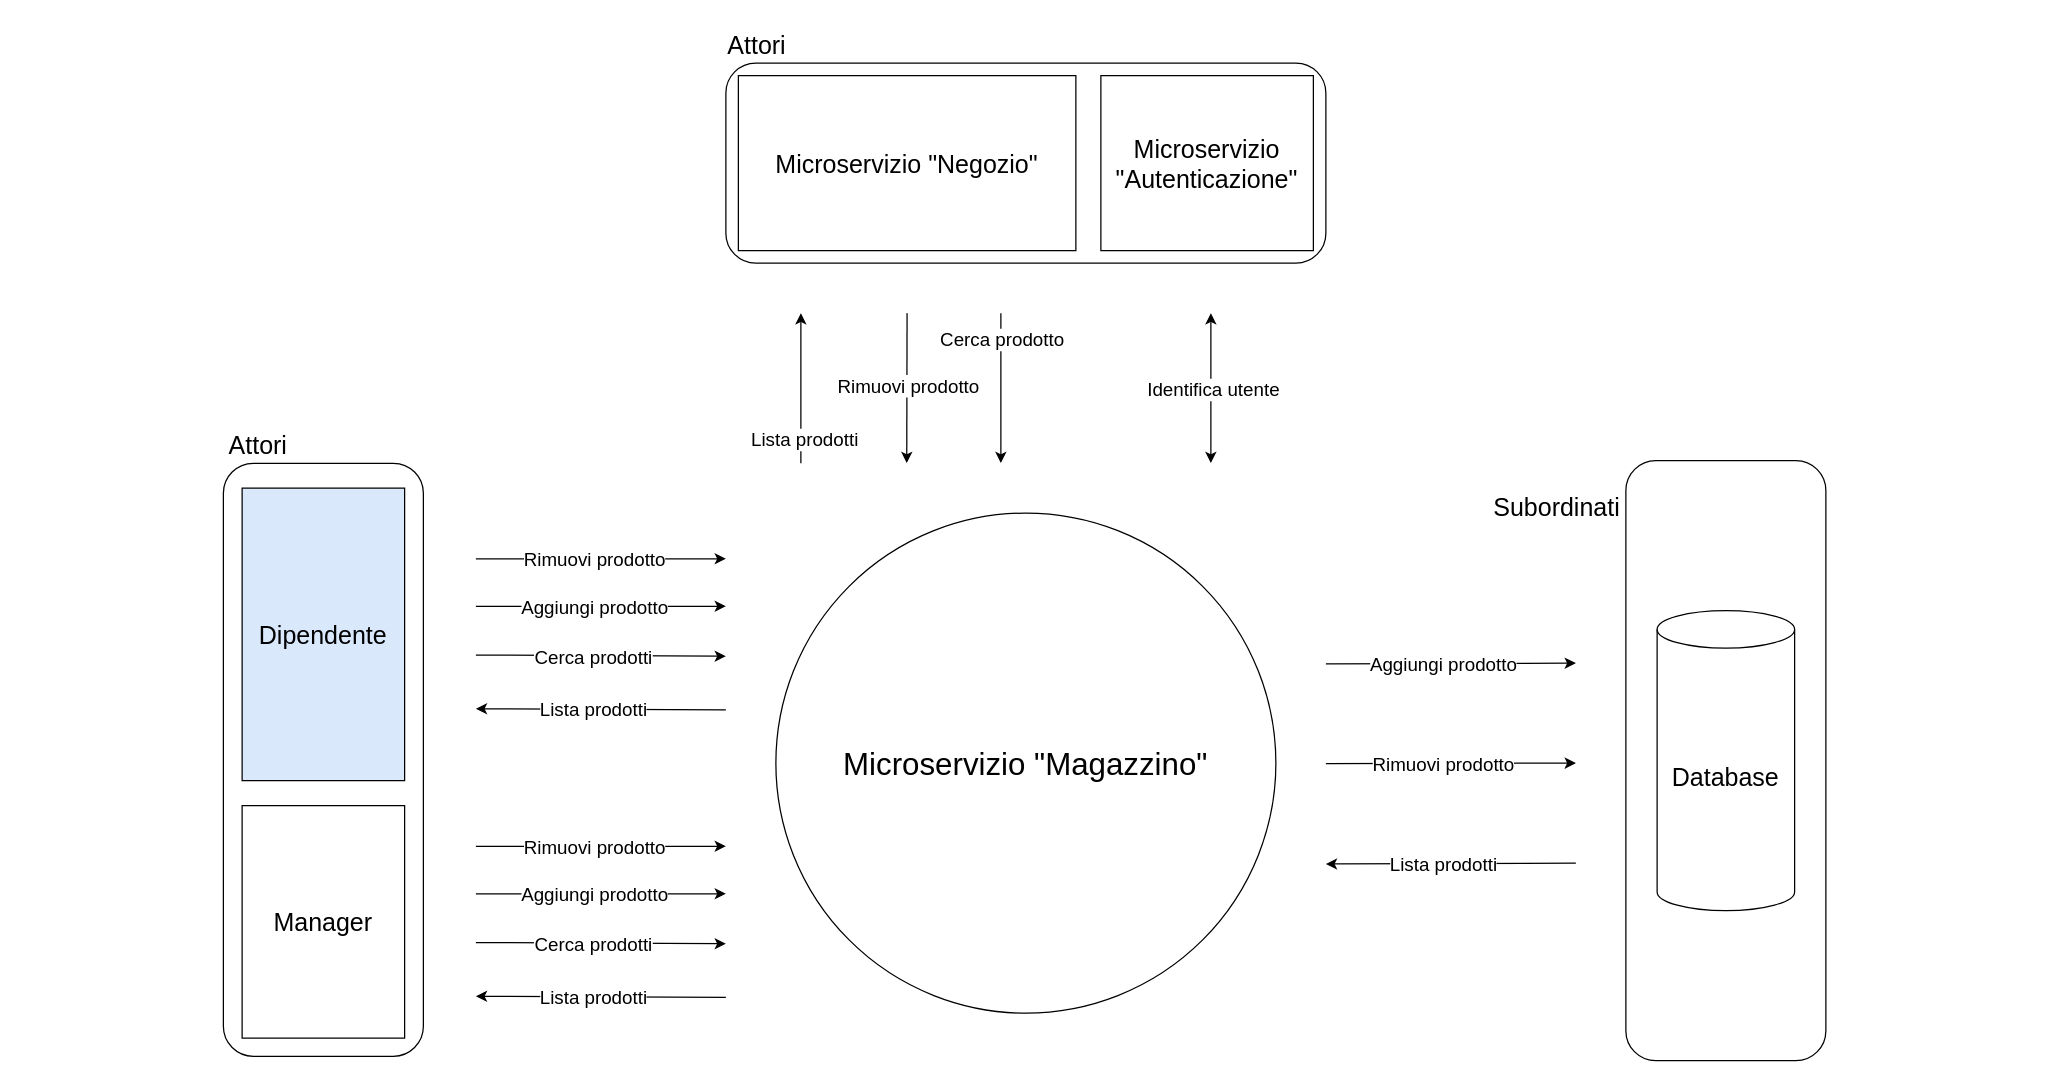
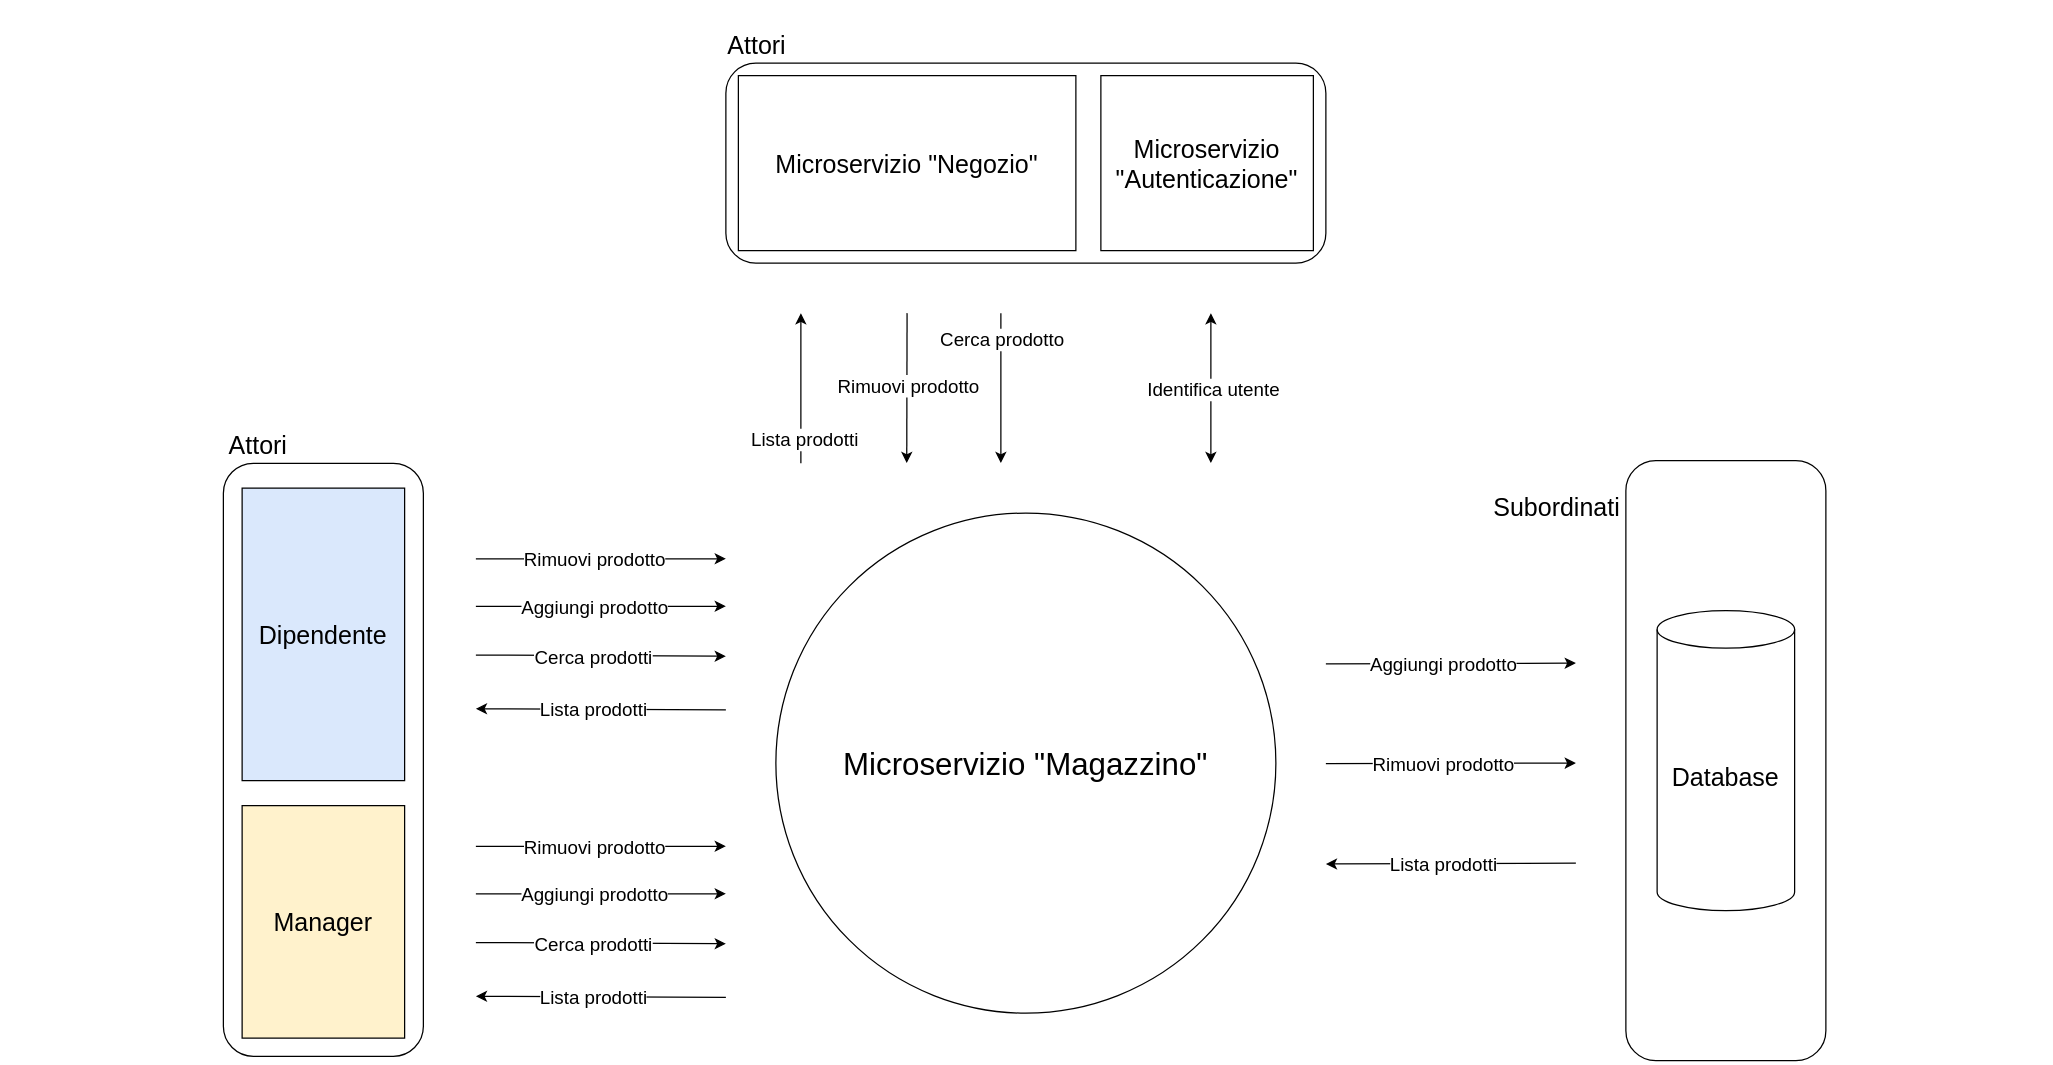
(323, 922) -> (323, 922)
